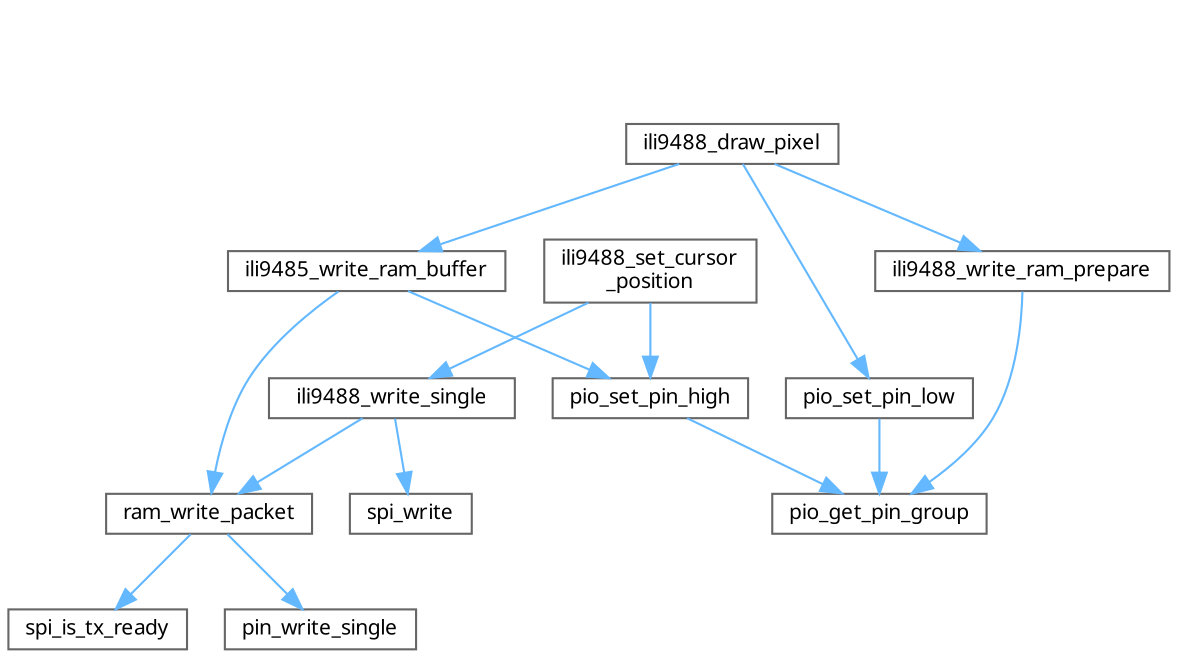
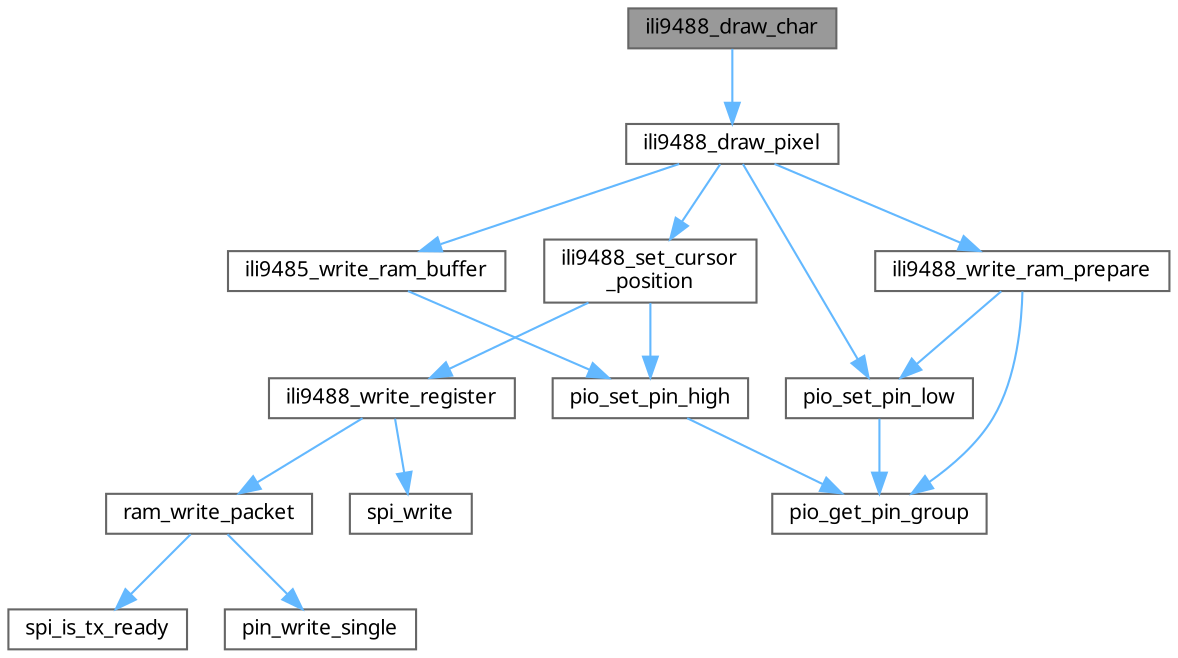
none -> (732, 28)
none -> (701, 193)
none -> (959, 328)
(256, 368) -> none
(392, 398) -> (392, 398)
